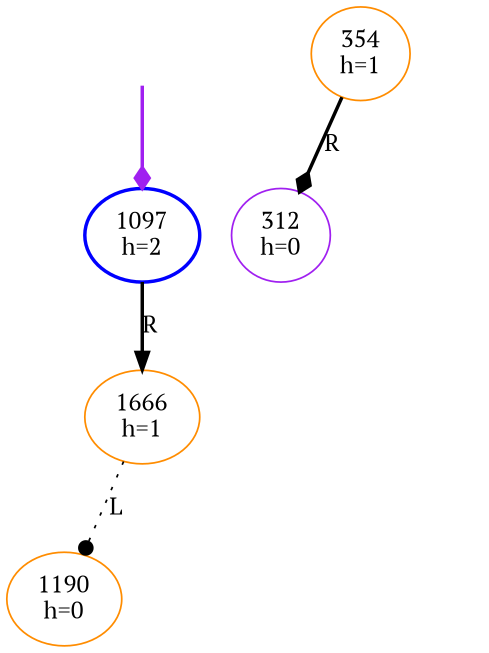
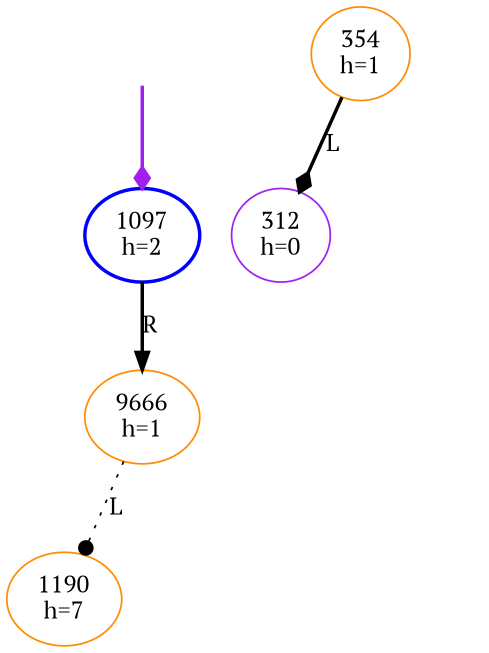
(333, 145) -> (333, 145)
(142, 417) -> (142, 417)
(64, 599) -> (64, 599)
